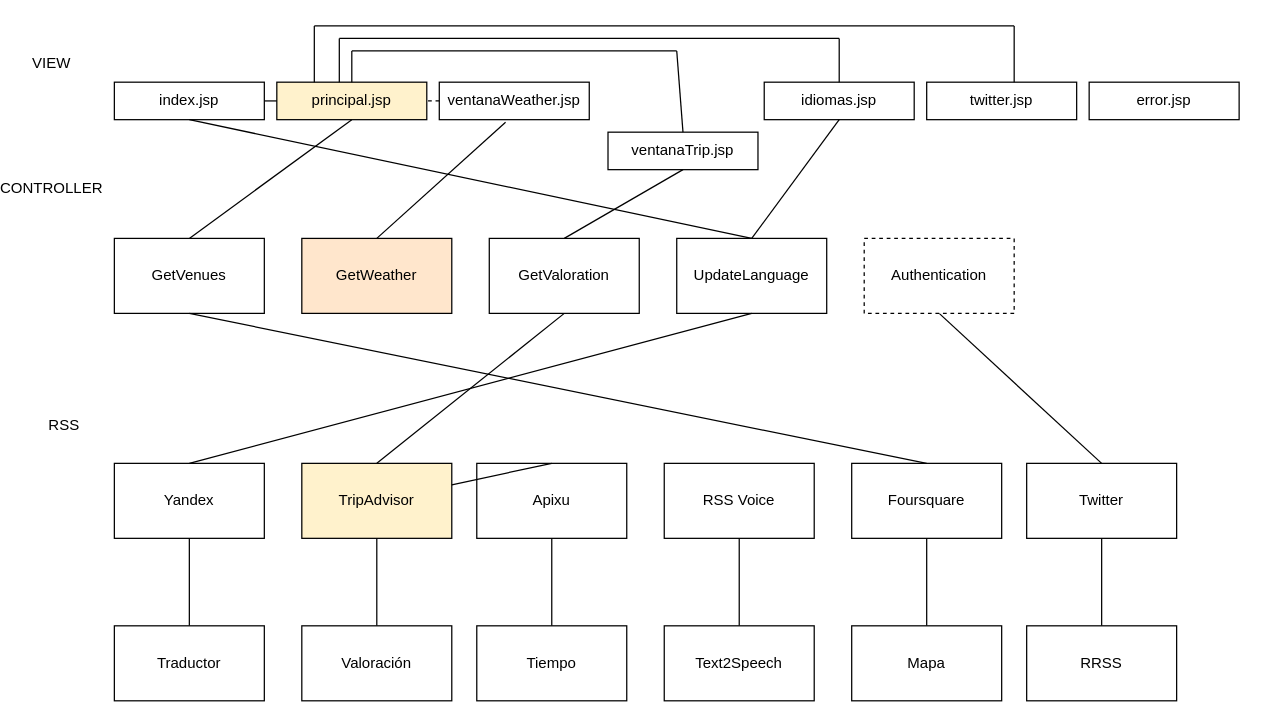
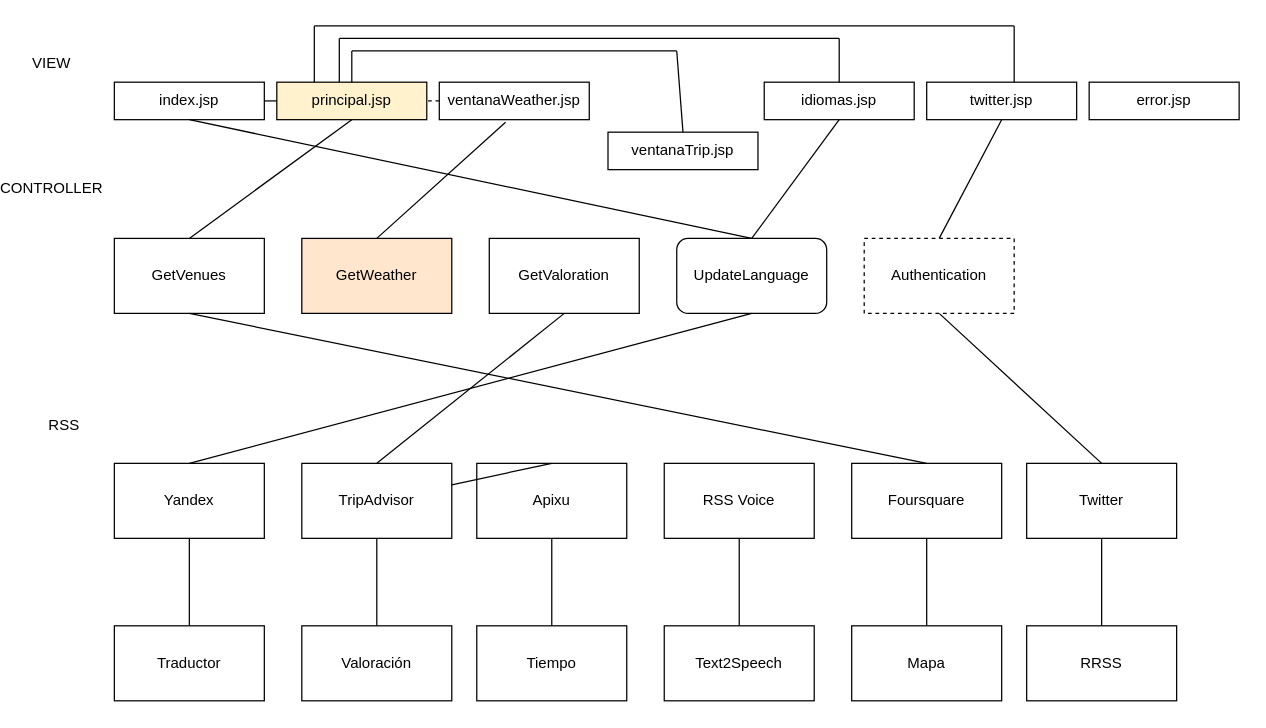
none -> (971, 179)
(623, 204) -> none
(752, 276) -> (752, 276)
(377, 501) -> (377, 501)
